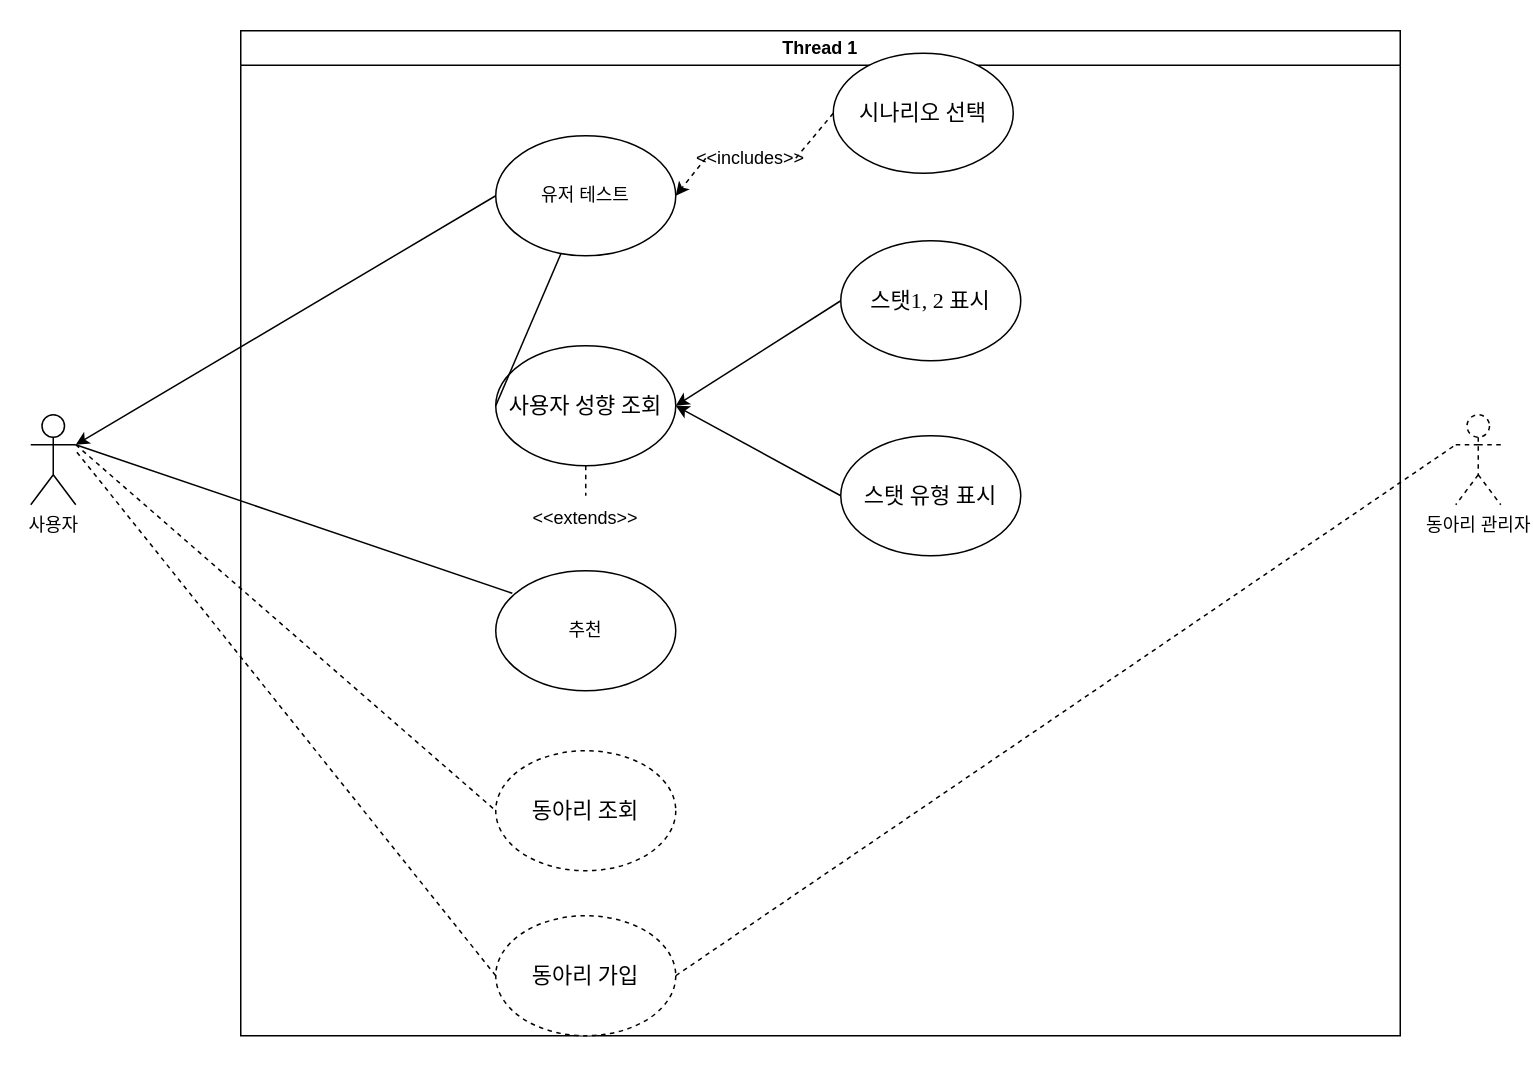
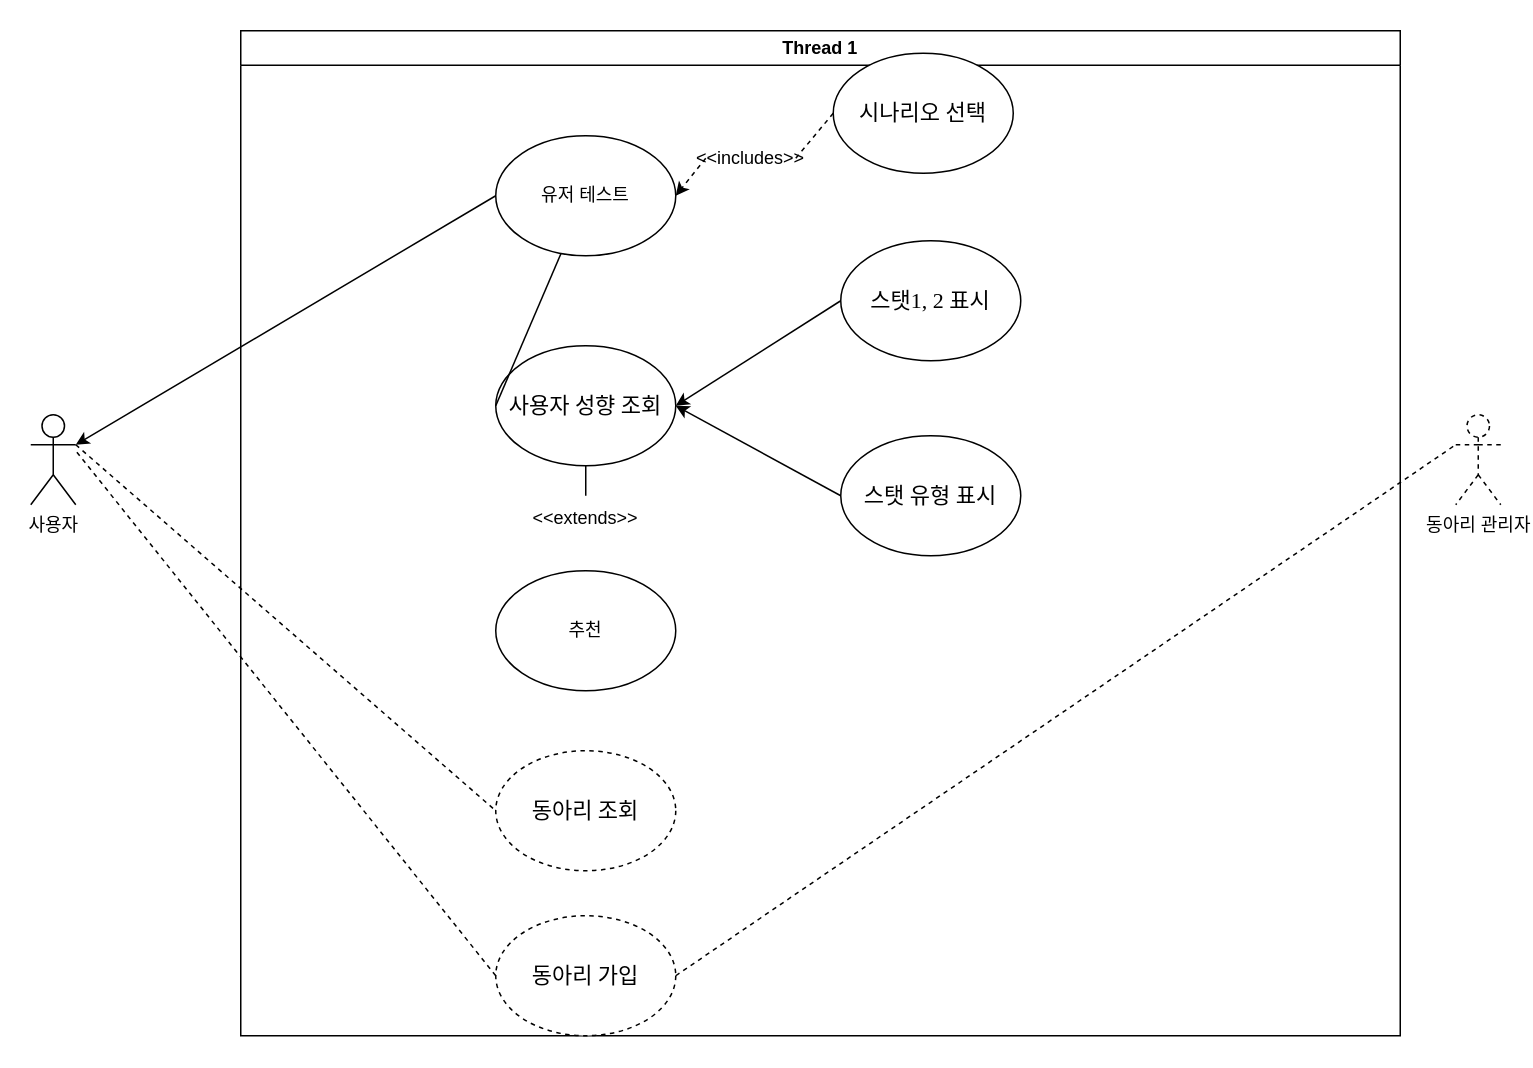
(586, 481) -> (586, 481)
(296, 520) -> none
